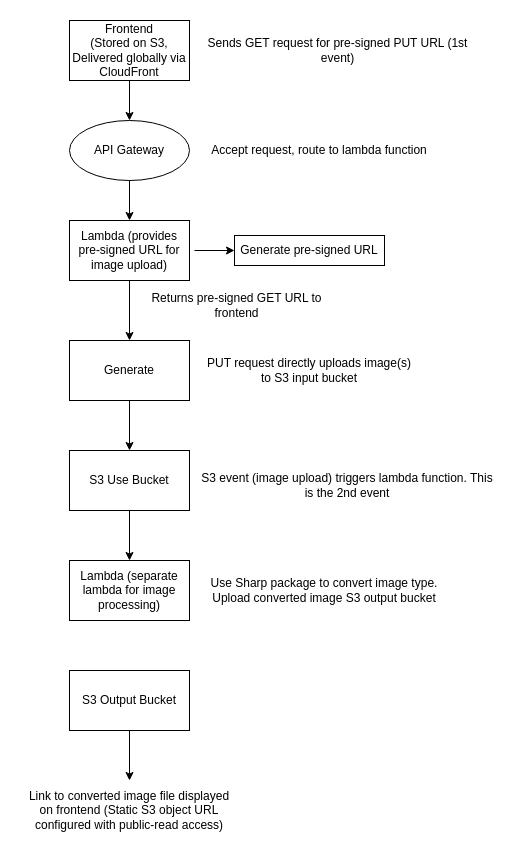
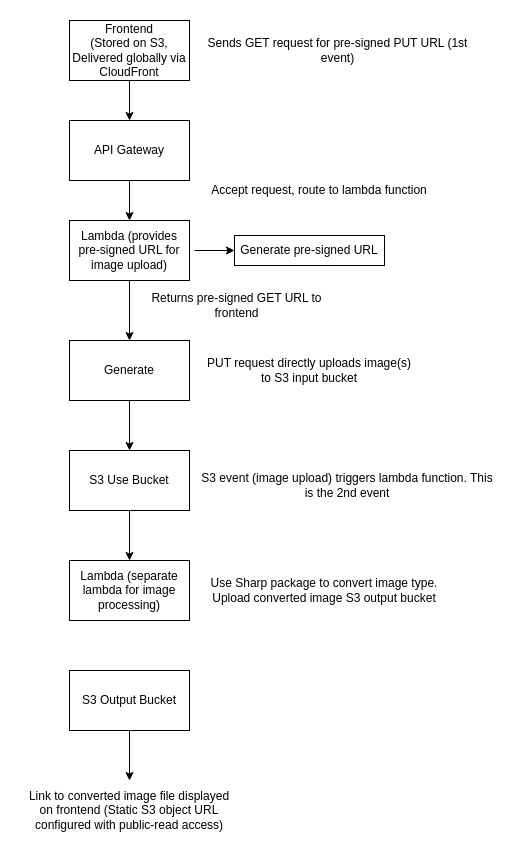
(130, 151) -> (130, 151)
(320, 151) -> (320, 191)
